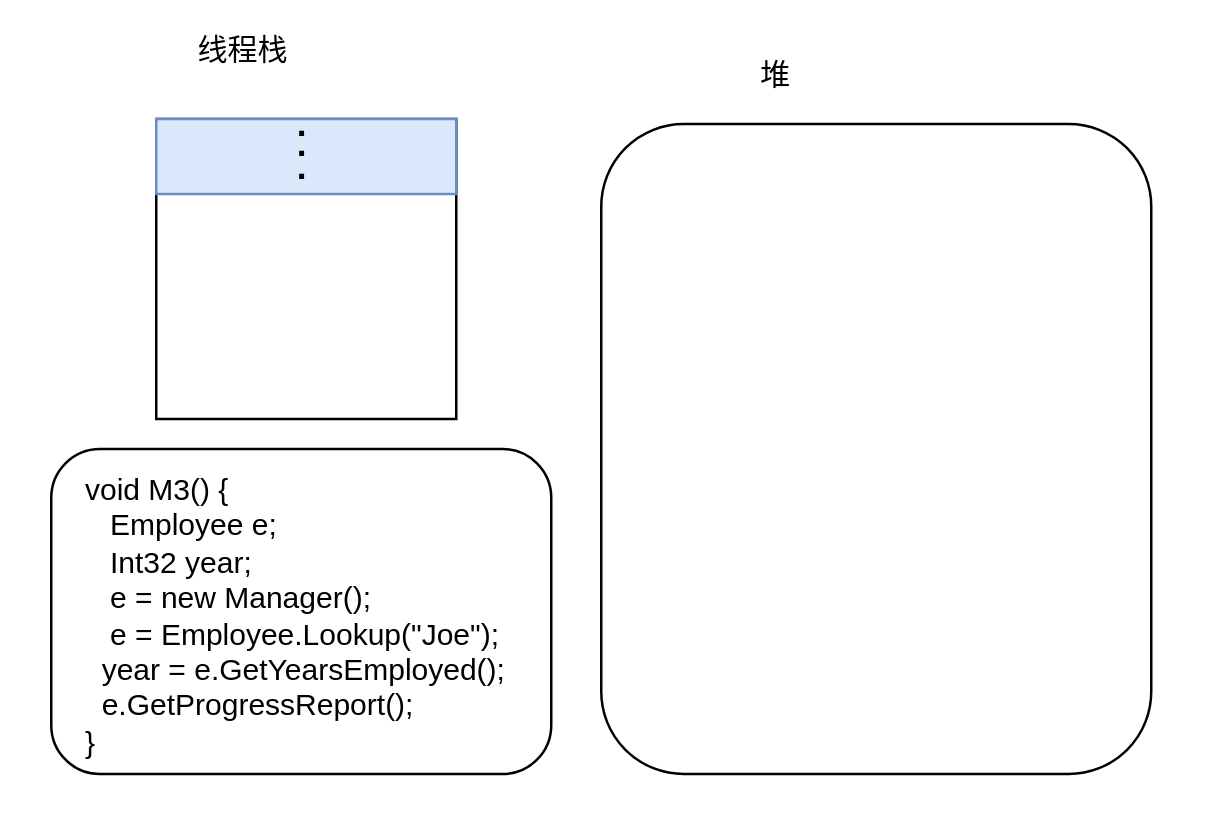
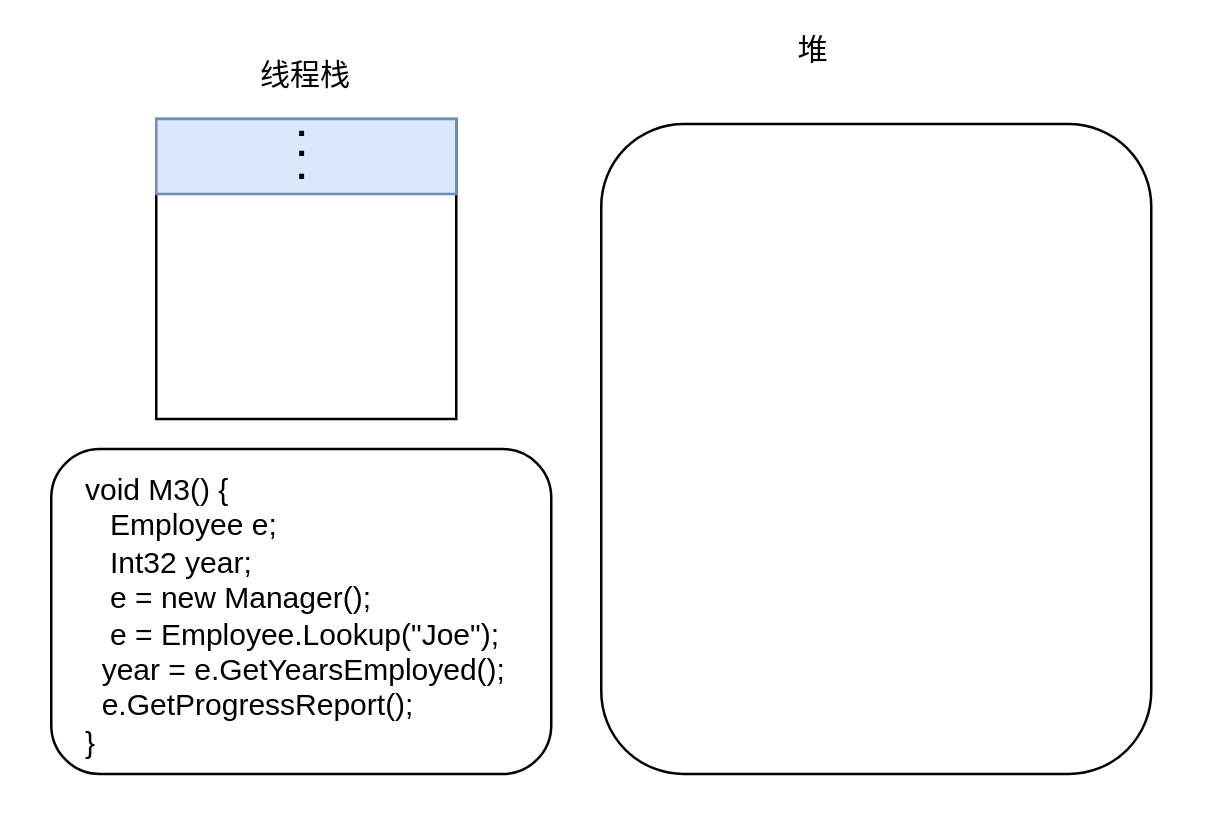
(244, 51) -> (306, 76)
(776, 76) -> (814, 51)
